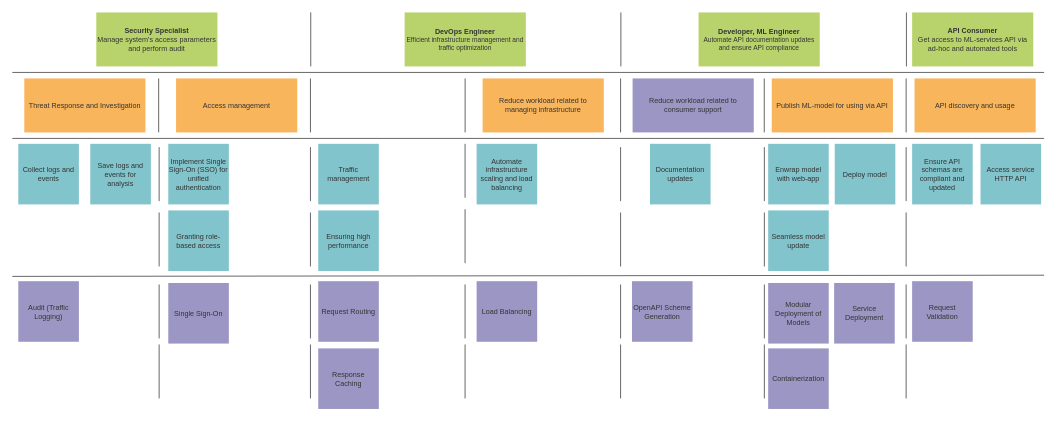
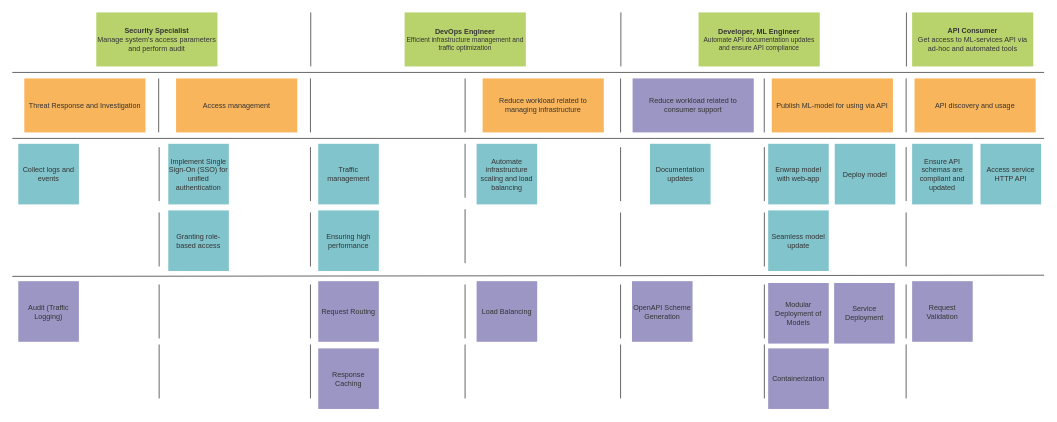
(121, 174) -> none
(199, 313) -> none
